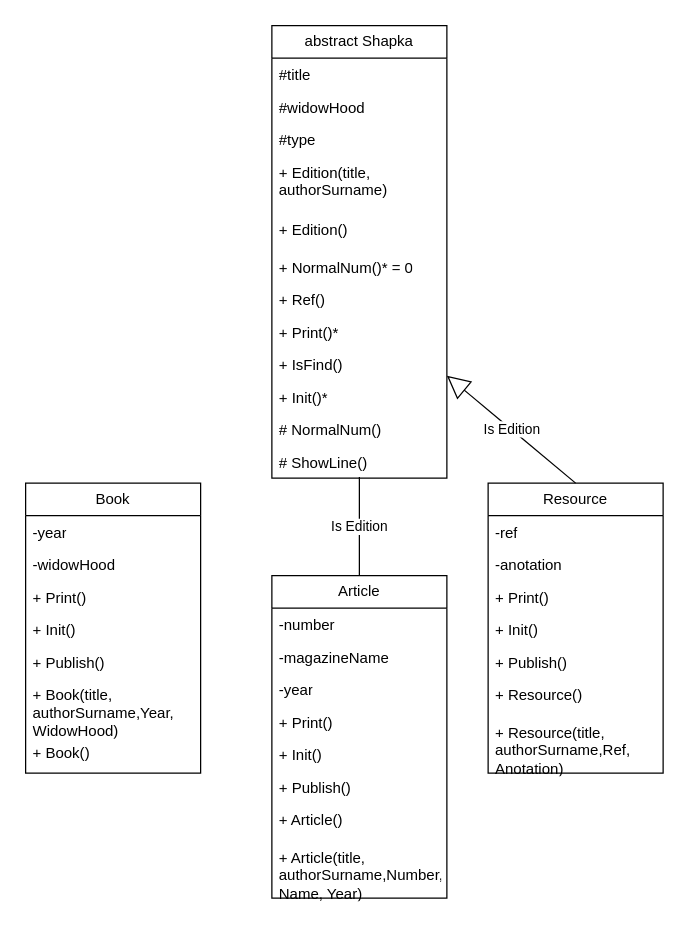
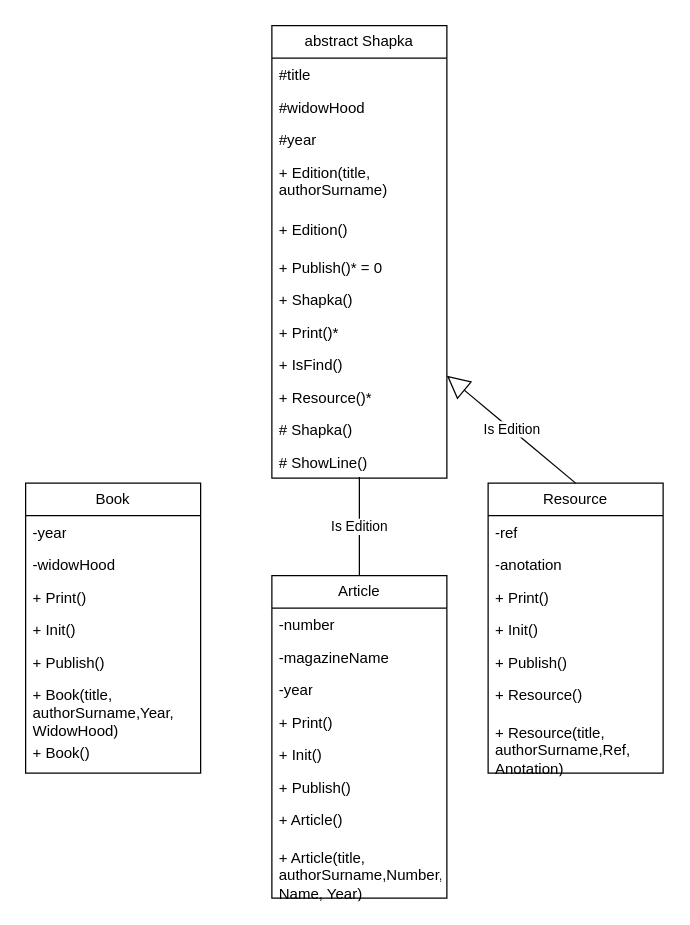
(300, 141) -> (300, 141)
(347, 268) -> (337, 268)
(307, 301) -> (319, 301)
(313, 398) -> (332, 398)
(330, 431) -> (319, 431)
